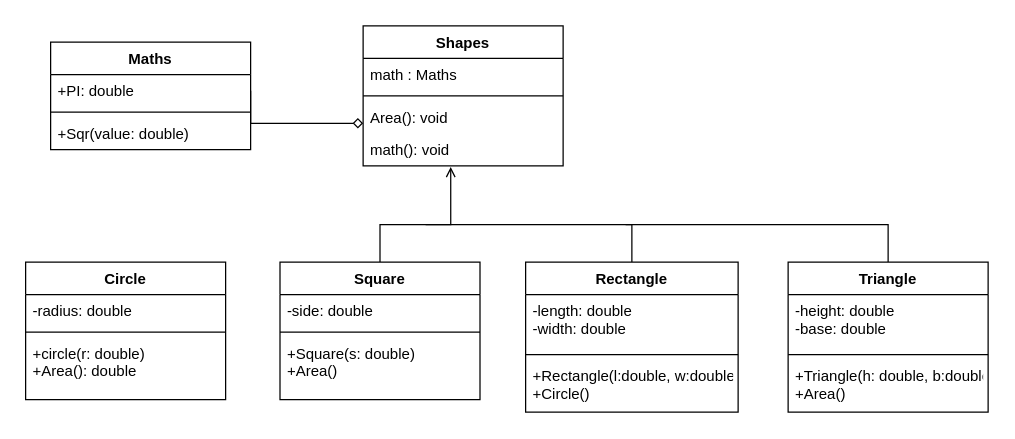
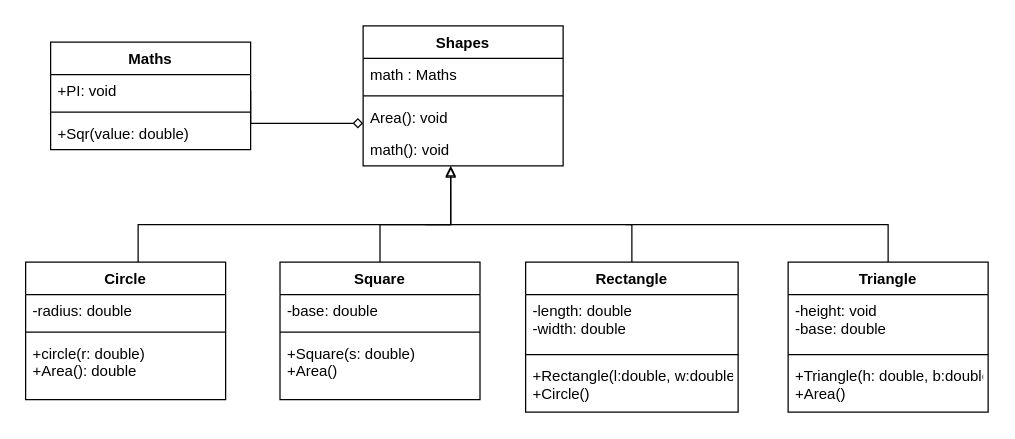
(98, 91) -> (89, 91)
(451, 172) -> (380, 227)
none -> (238, 224)
(334, 311) -> (336, 311)
(850, 311) -> (842, 311)
